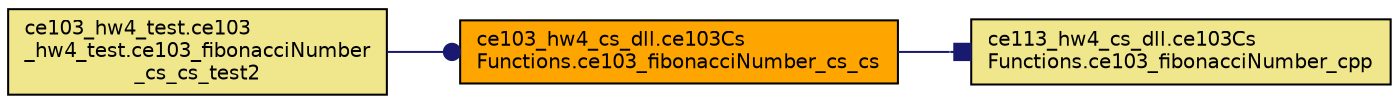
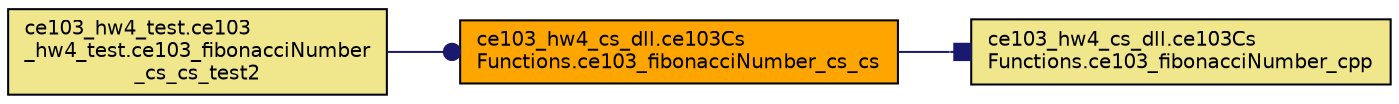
(1181, 52) -> (1181, 52)
